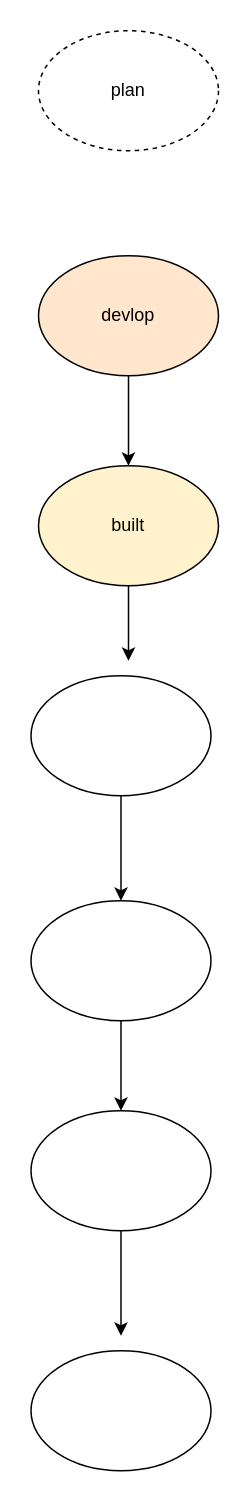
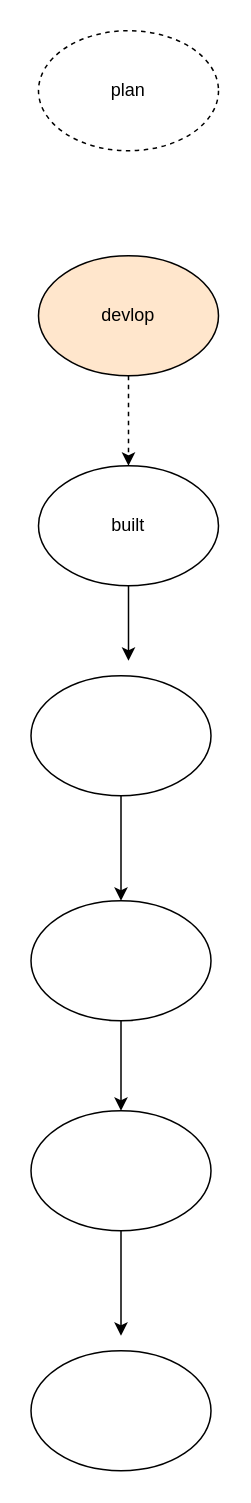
(128, 417) -> (128, 417)
(128, 526) -> (128, 526)
